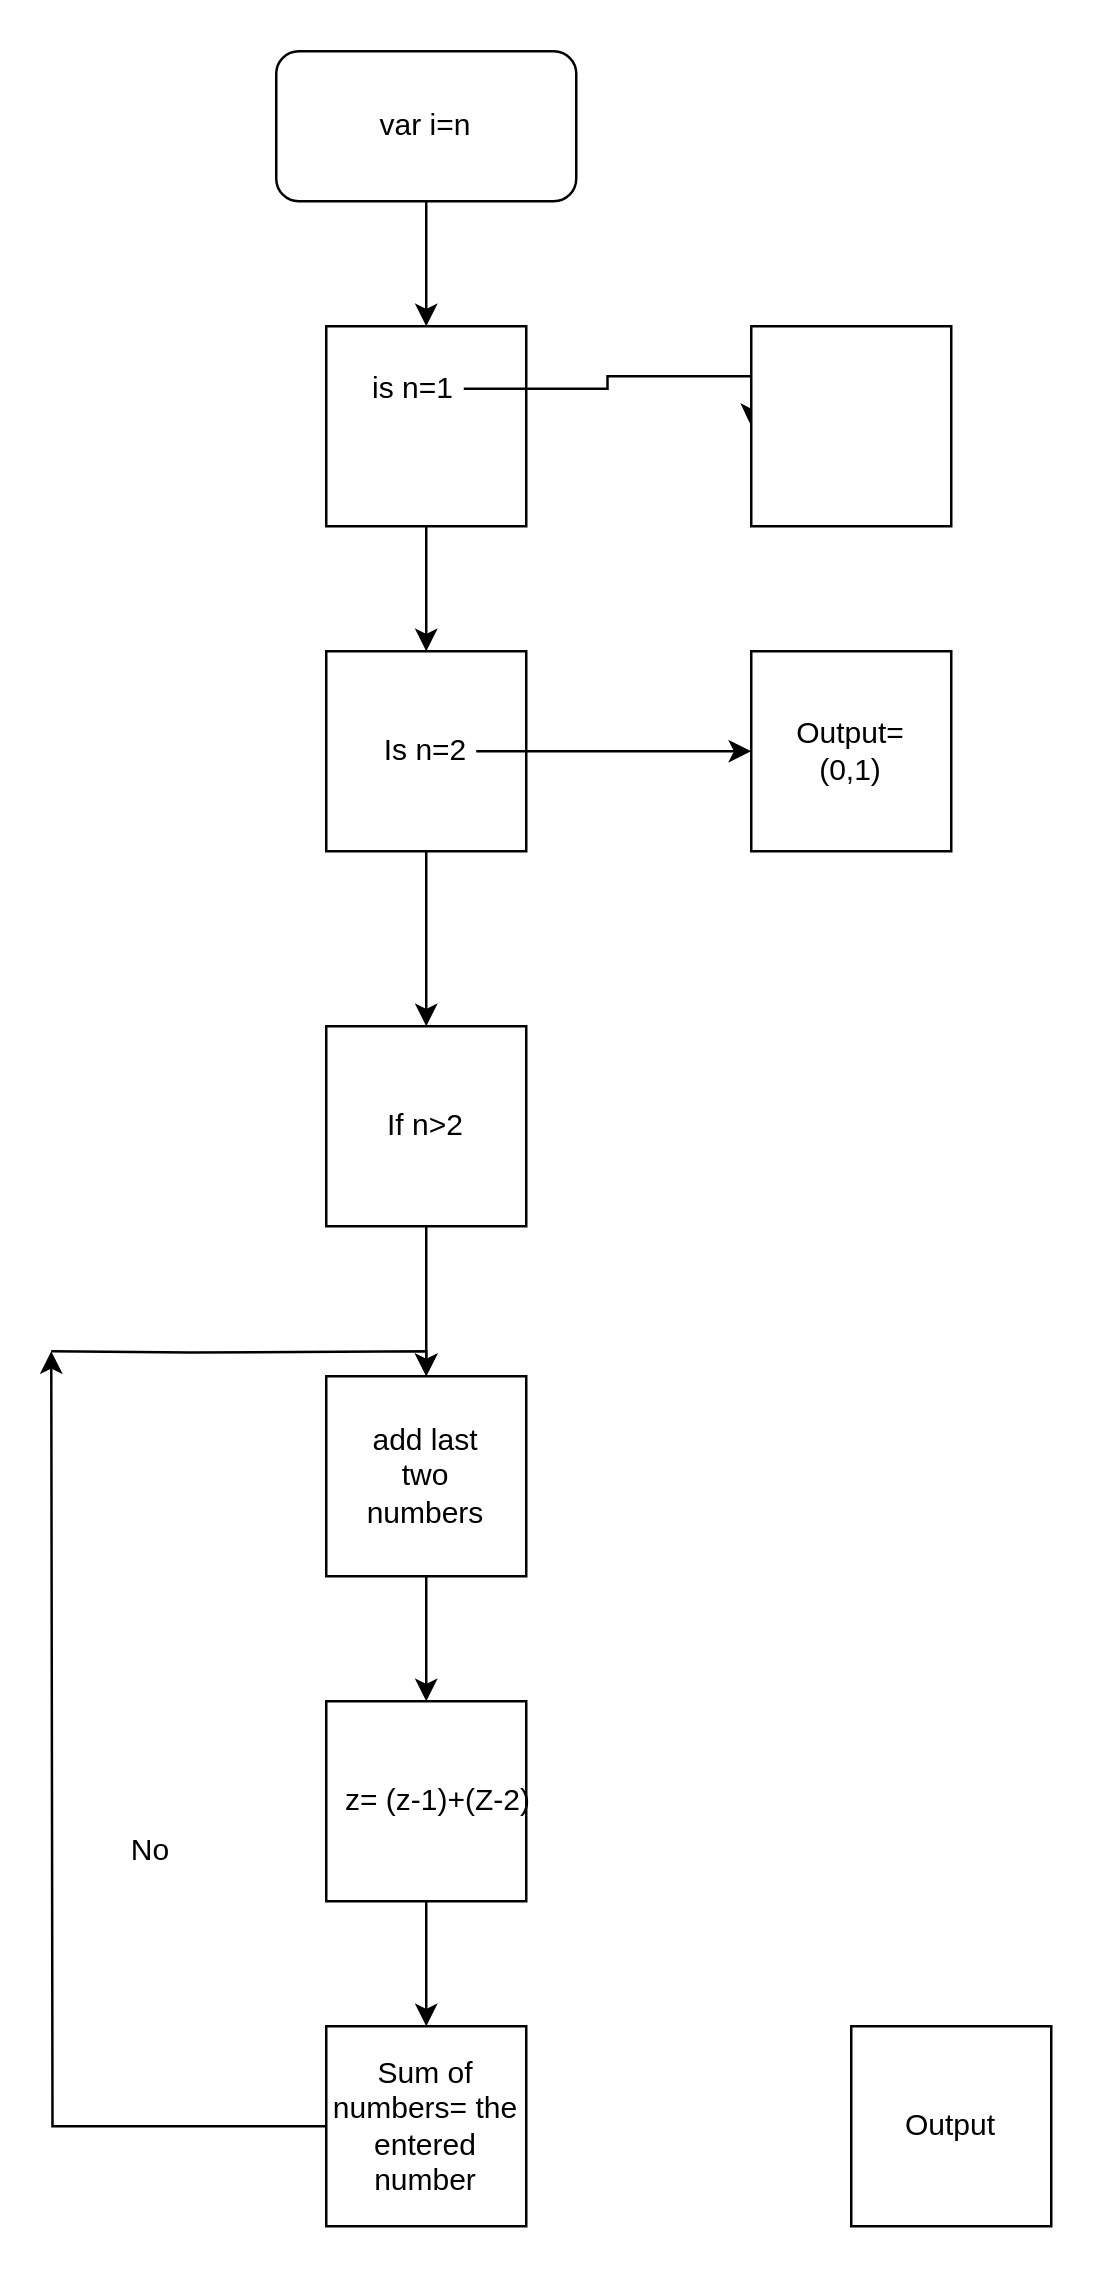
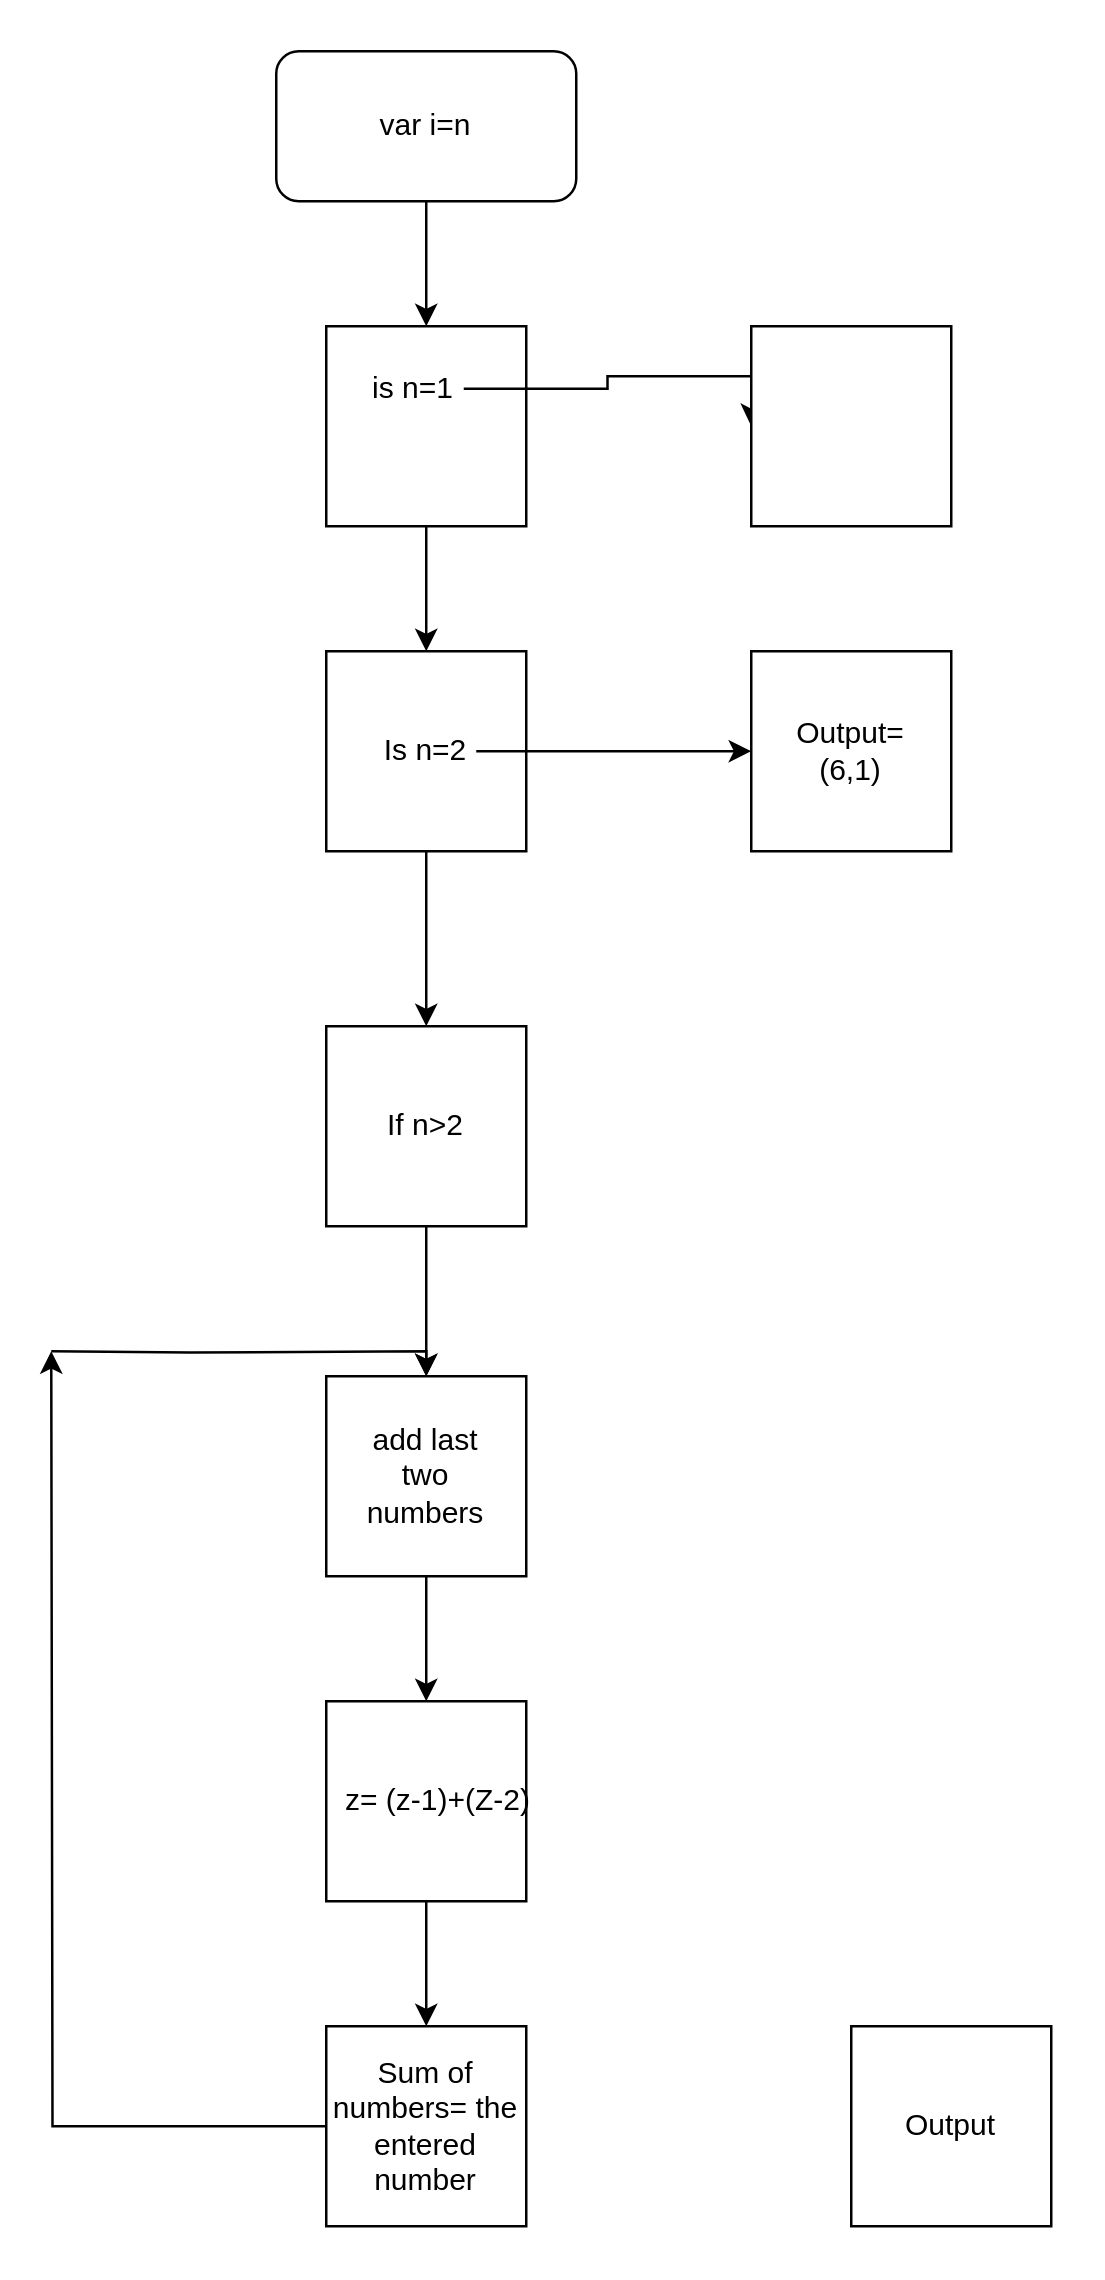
(851, 751) -> (851, 751)
(151, 1851) -> none
